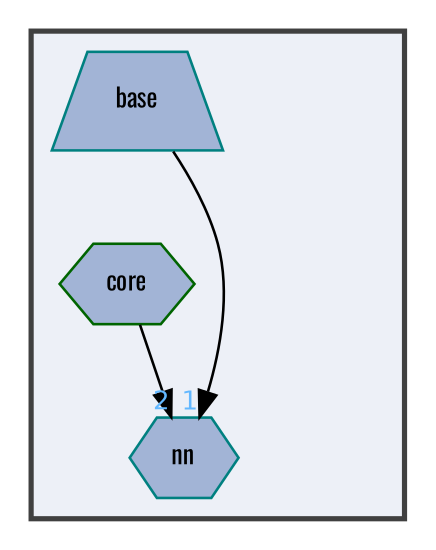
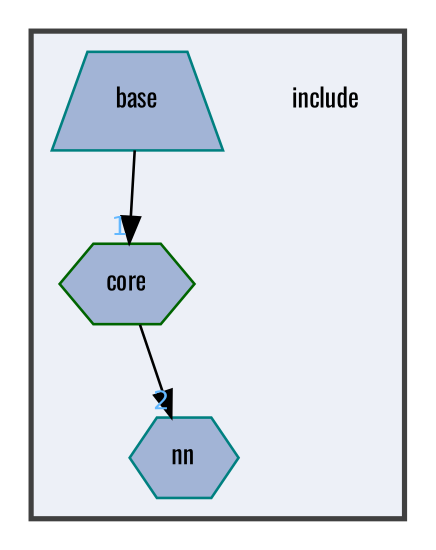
none -> (327, 101)
(222, 267) -> (133, 183)
